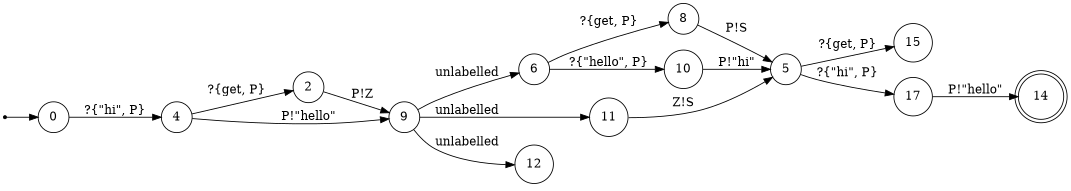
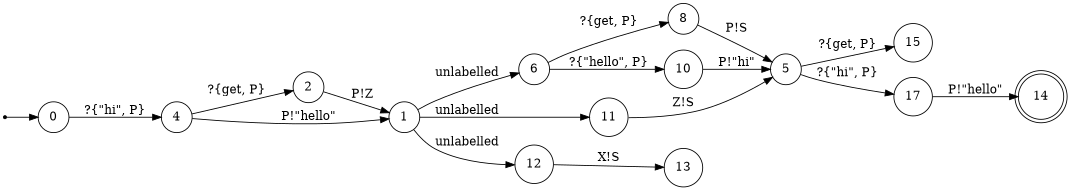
(404, 117) -> (404, 117)
none -> (683, 168)
